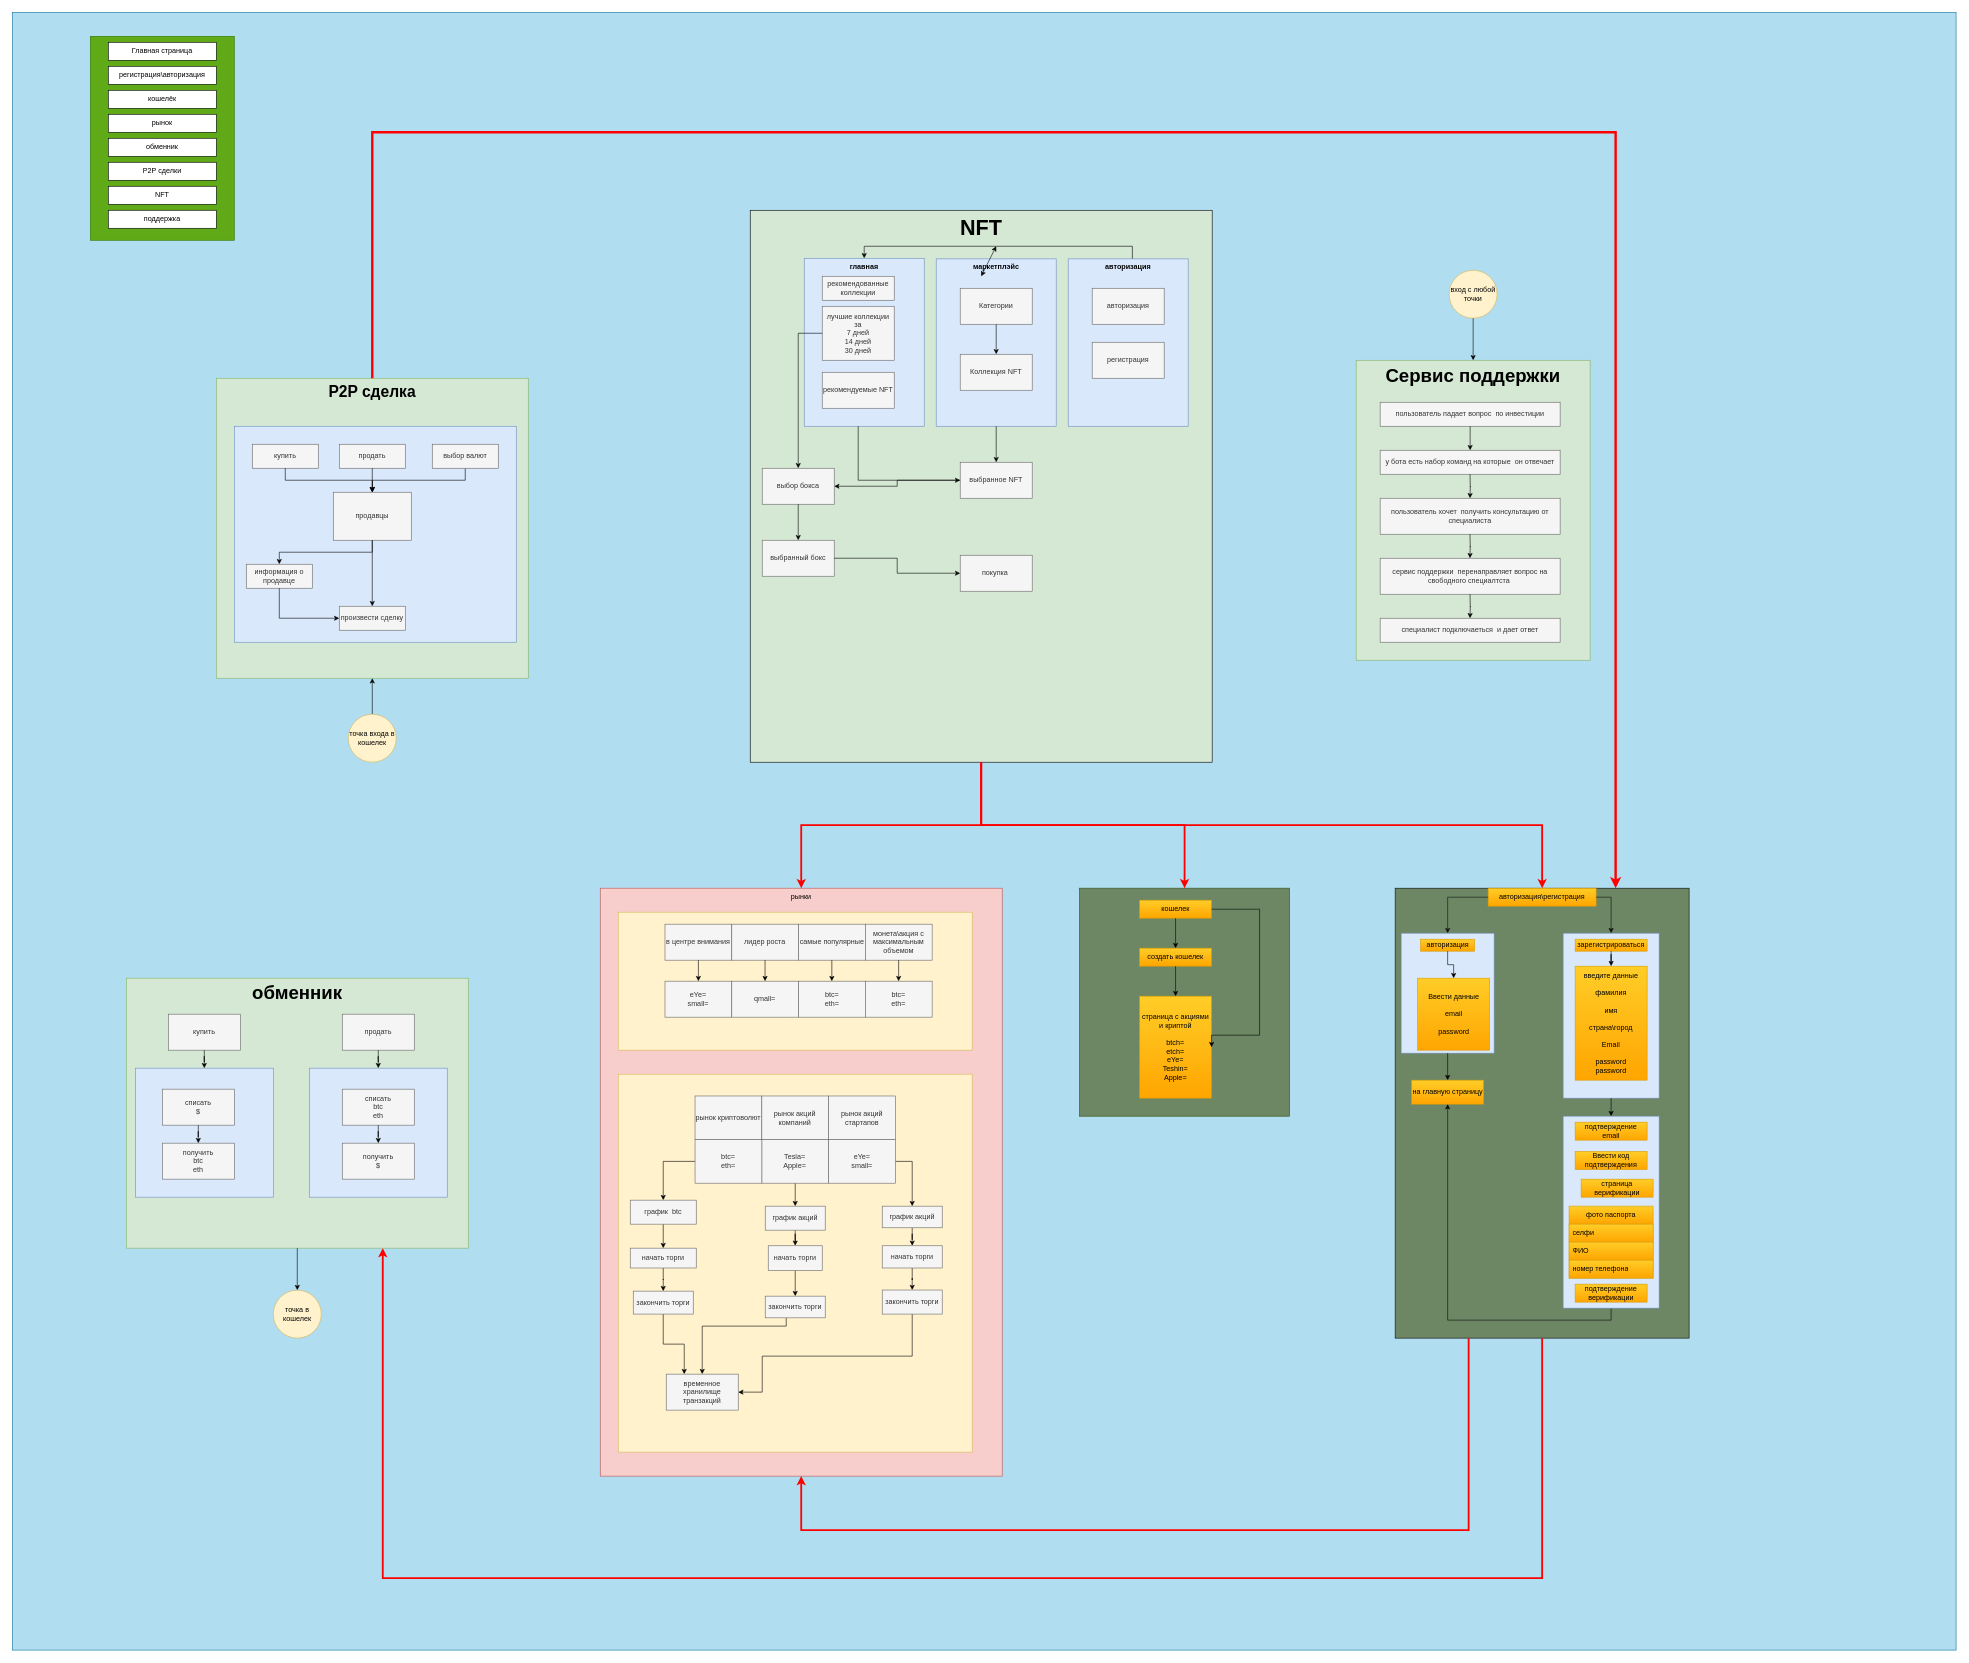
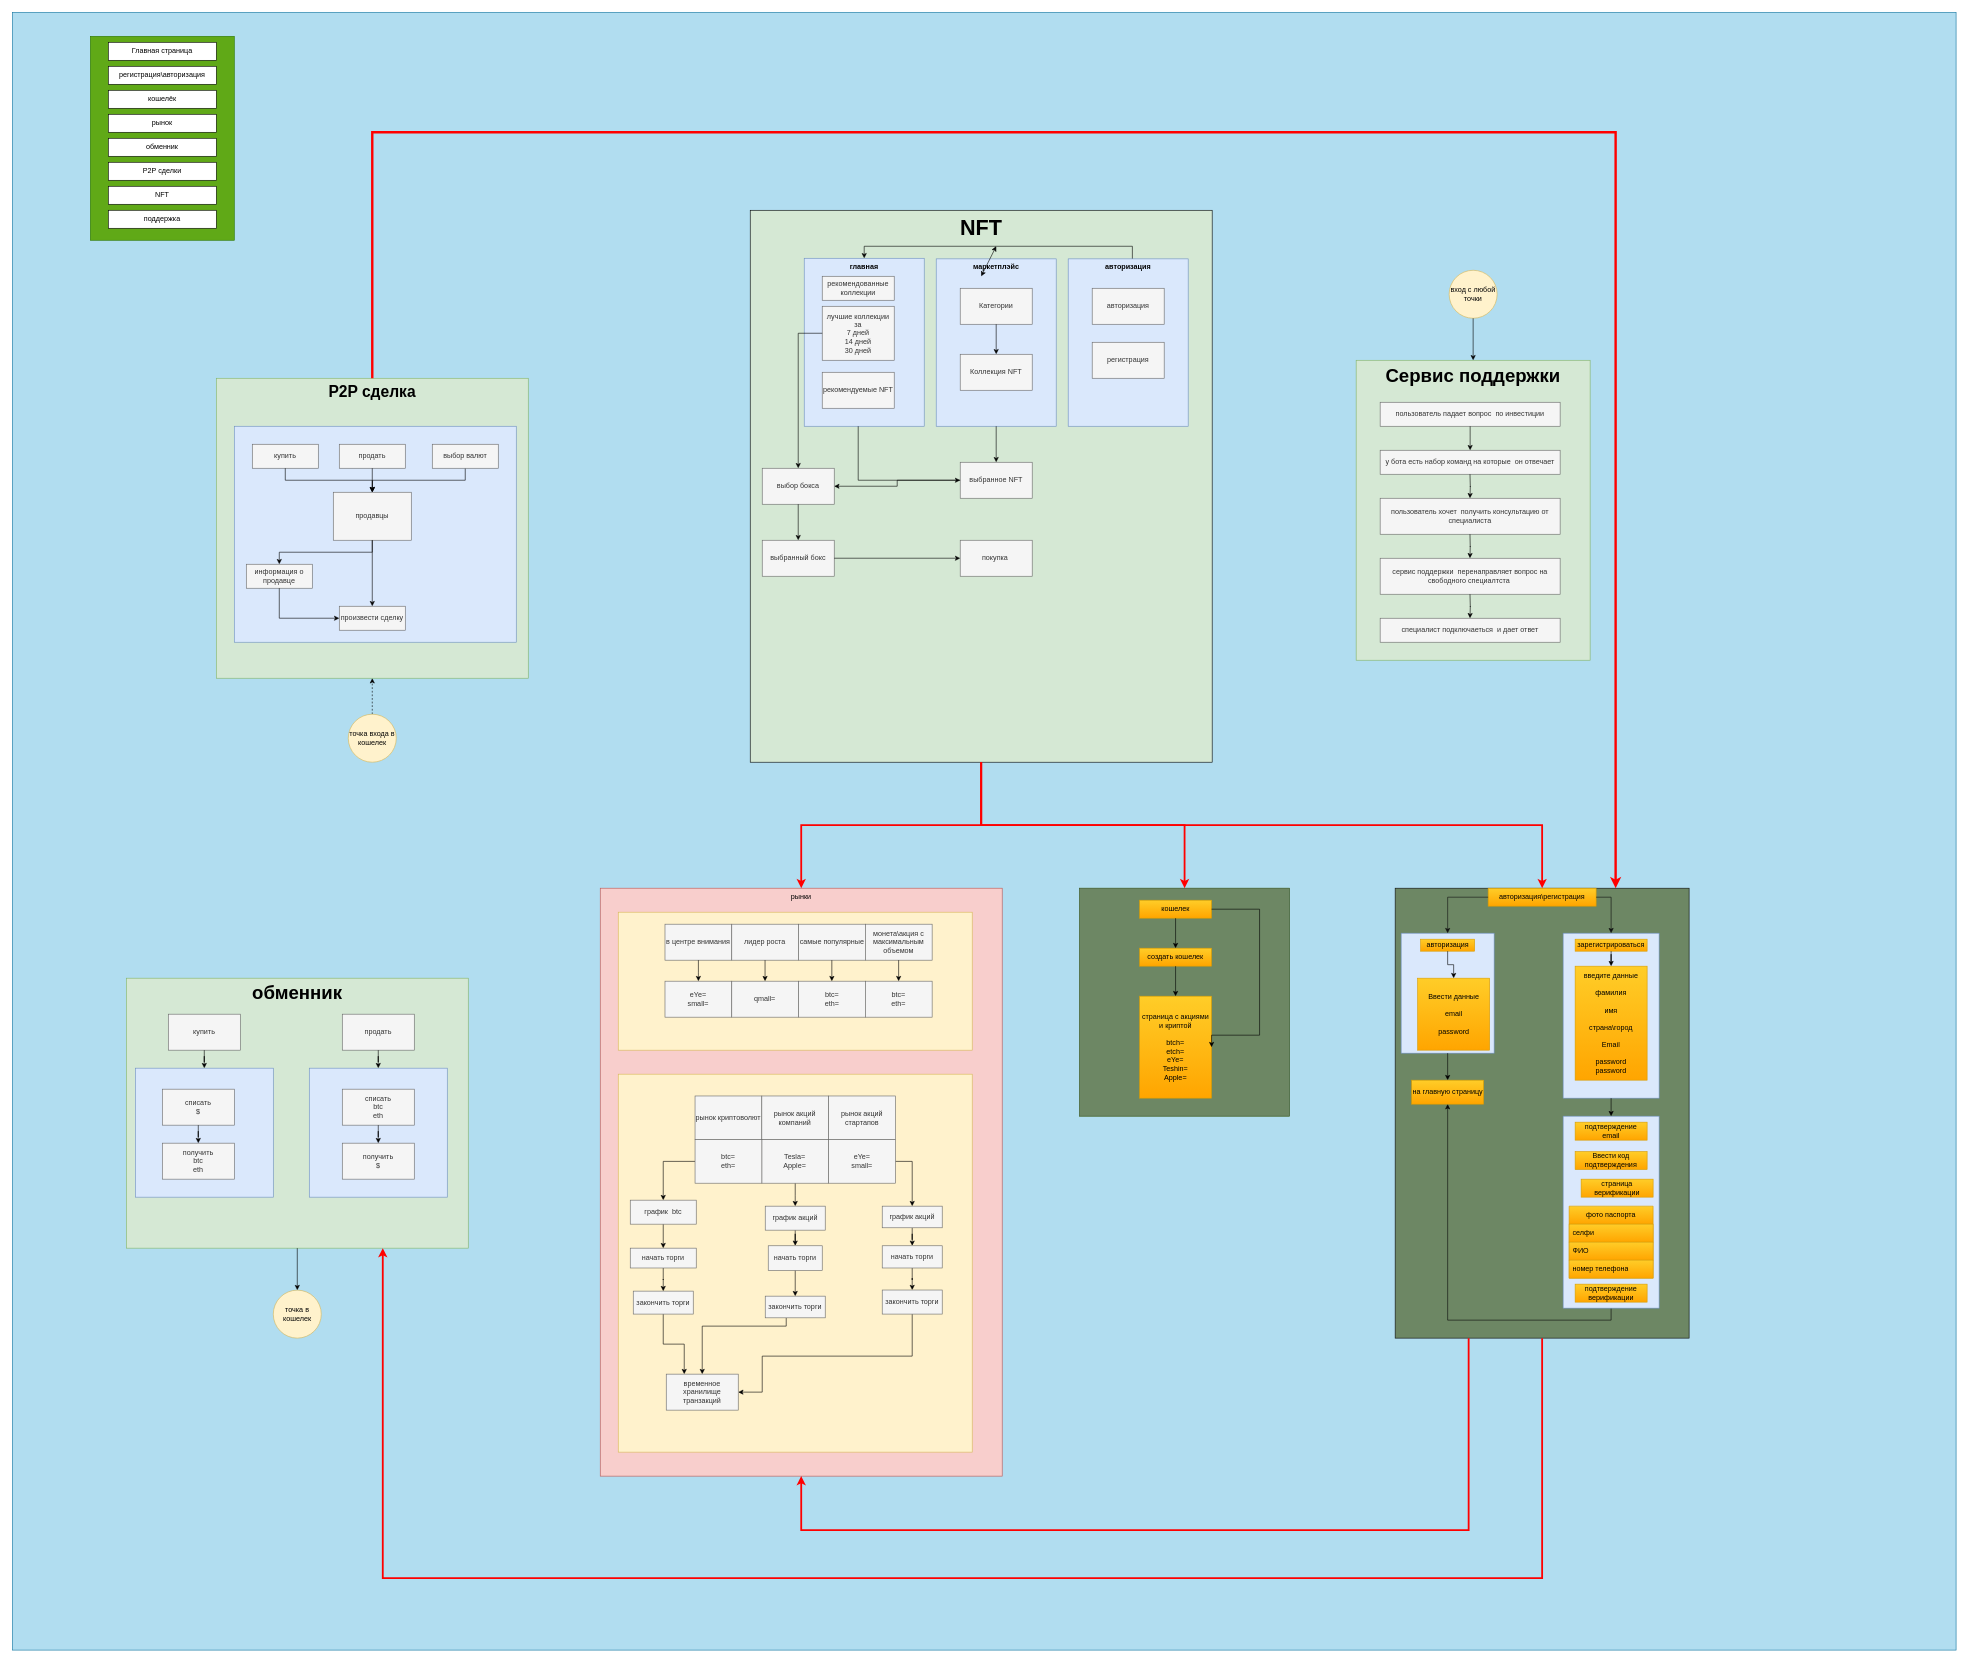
(996, 573) -> (996, 558)
(372, 698) -> (372, 698)
